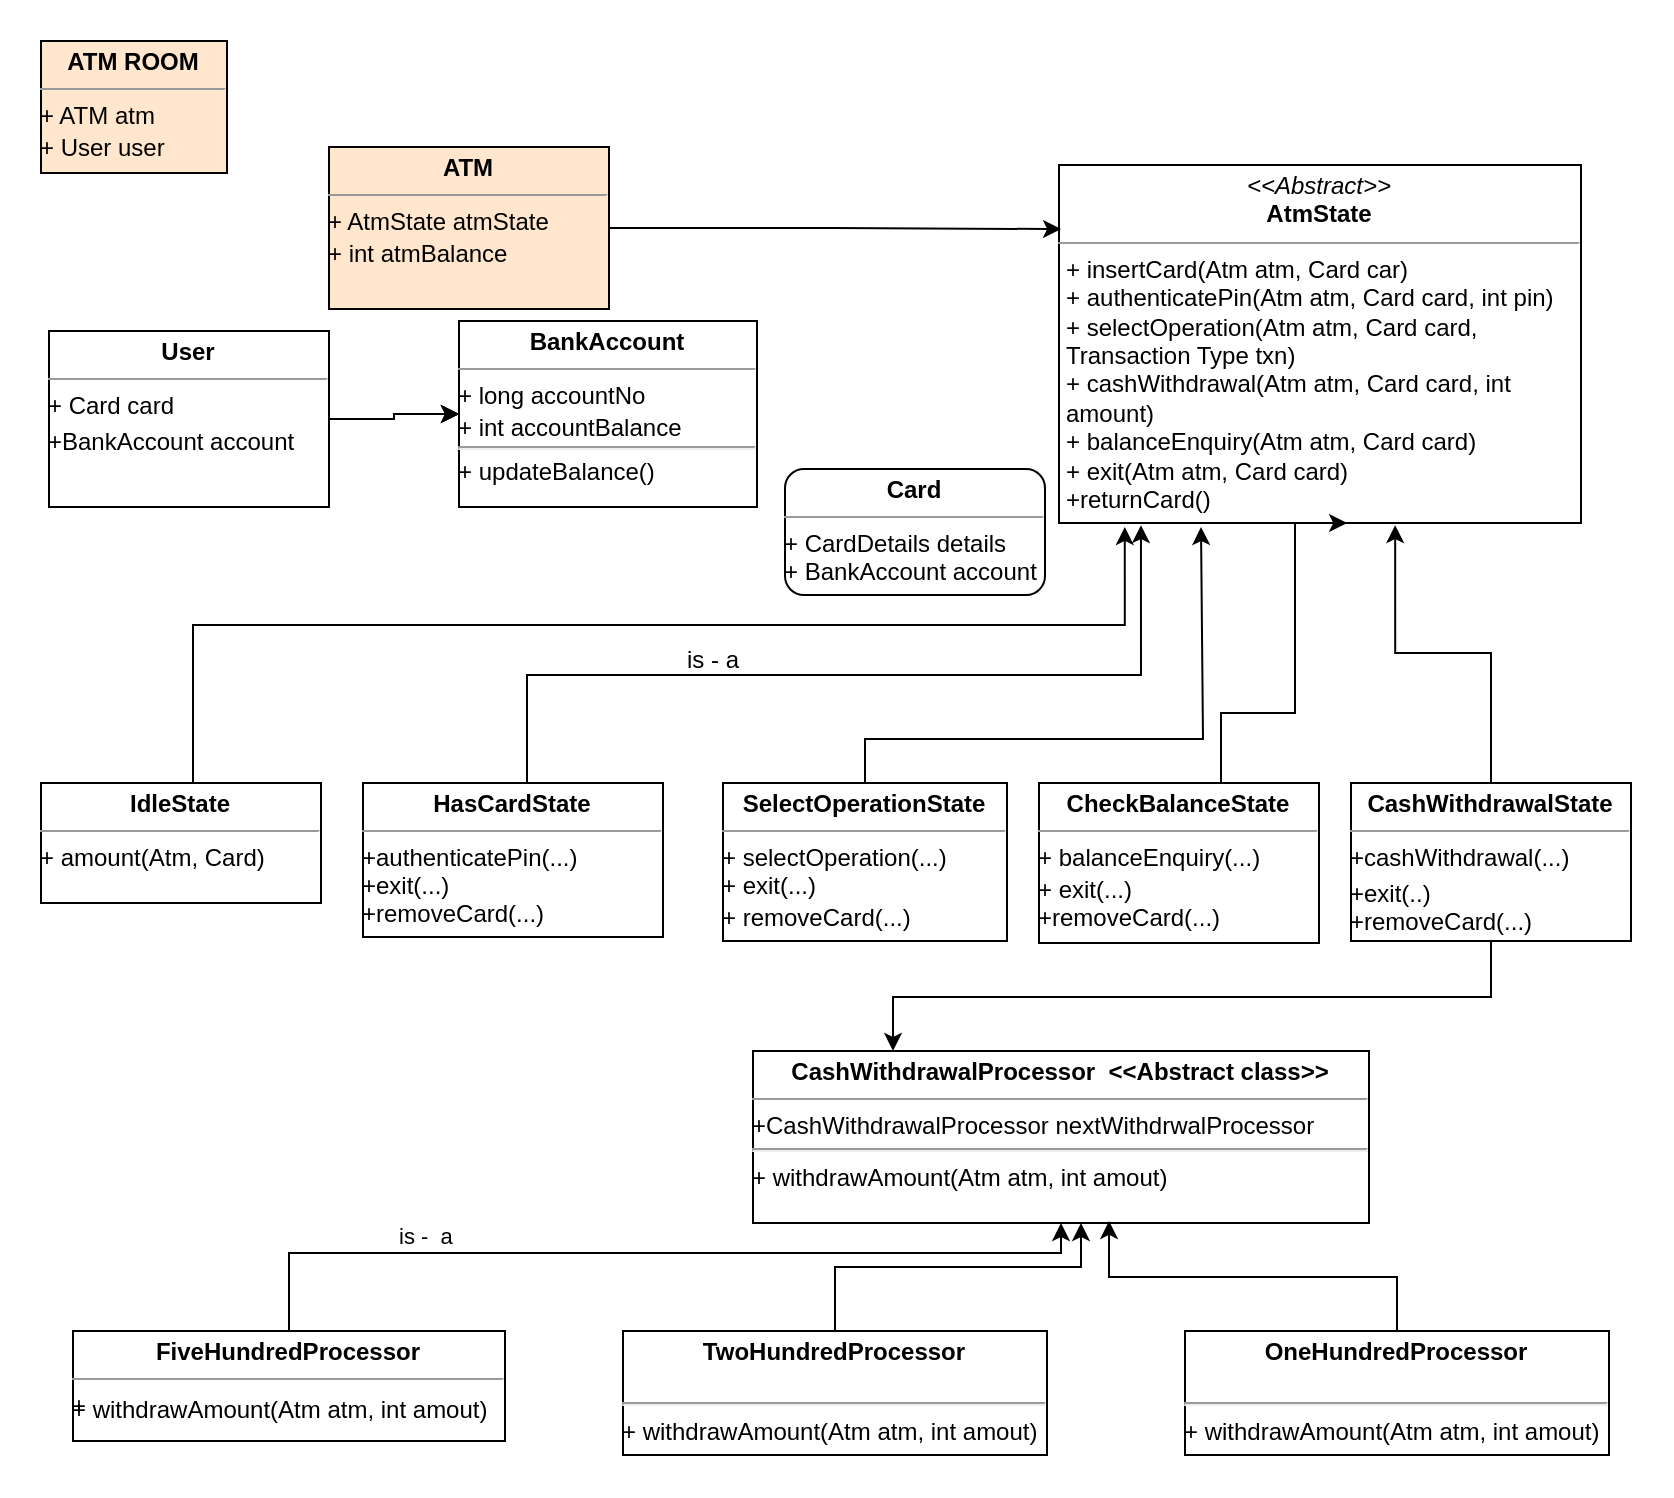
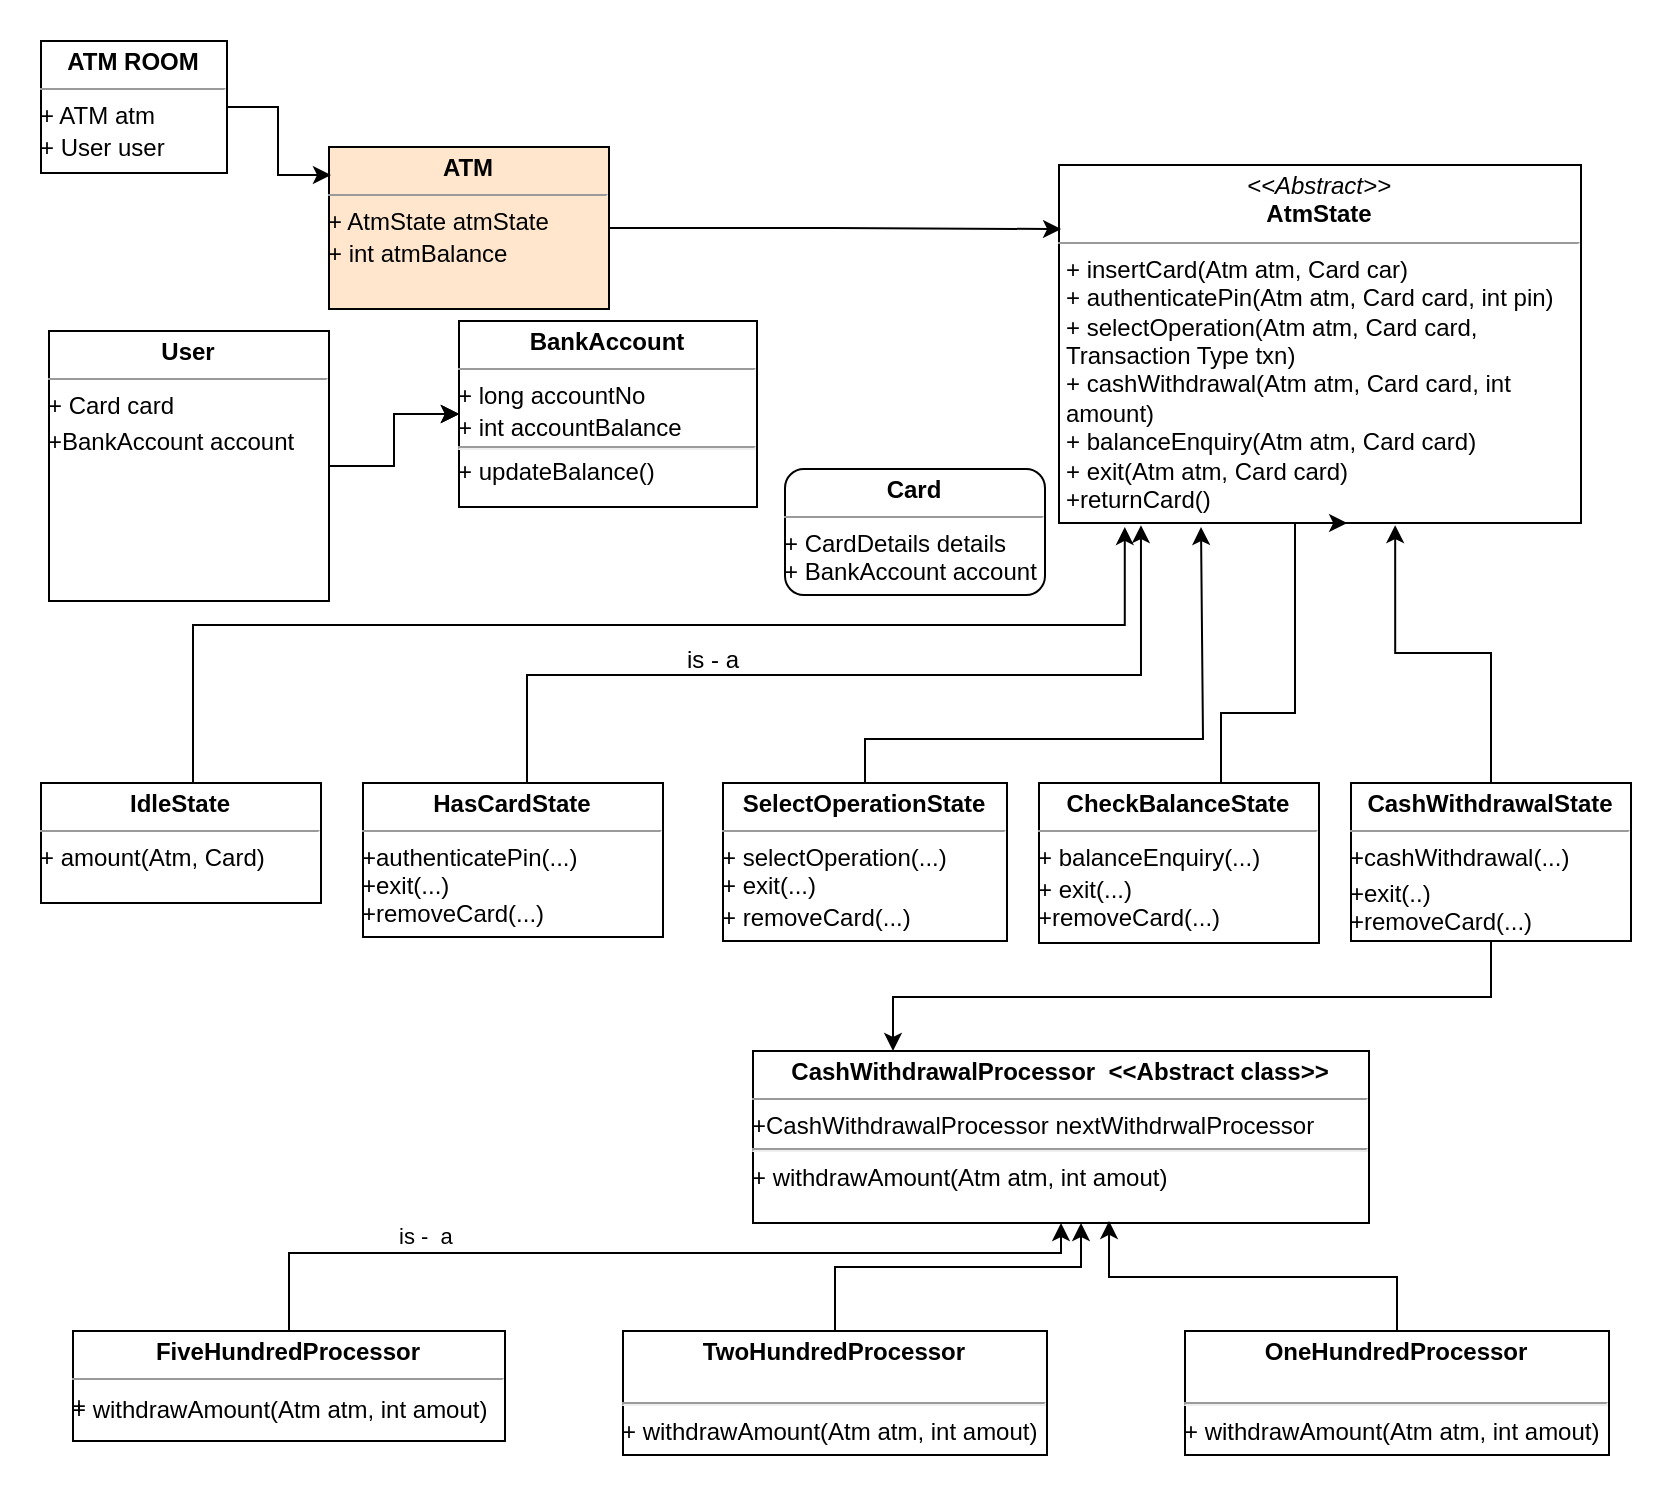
(134, 107) -> (134, 107)
none -> (278, 135)
(189, 419) -> (189, 466)
